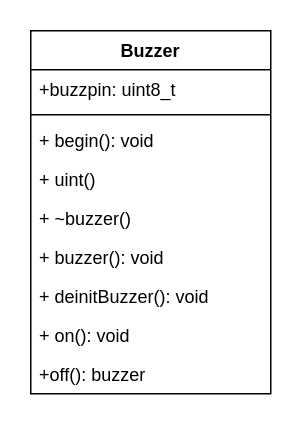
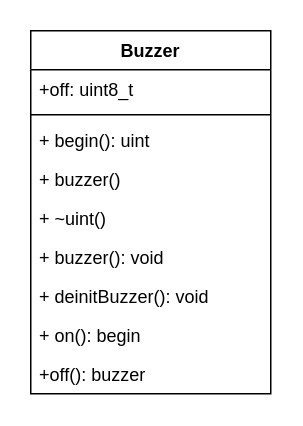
(115, 90) -> (98, 90)
(103, 141) -> (103, 141)
(75, 180) -> (87, 180)
(92, 219) -> (80, 219)
(90, 336) -> (95, 336)
